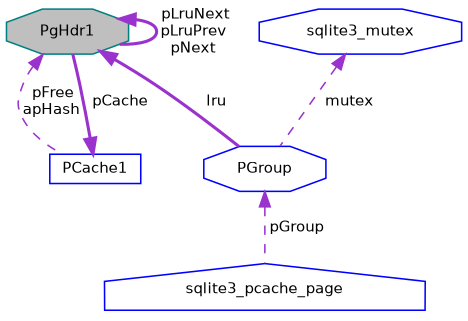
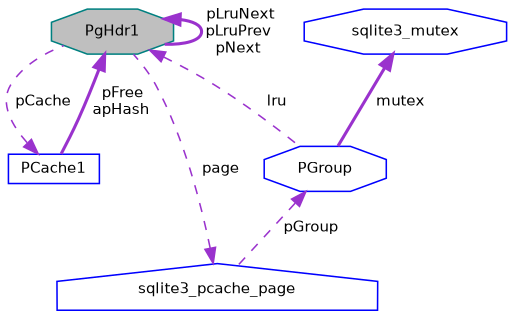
(82, 96) -> (11, 84)
(178, 101) -> (234, 98)
(308, 107) -> (361, 107)
(22, 118) -> (81, 112)
none -> (182, 147)
